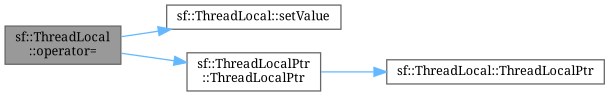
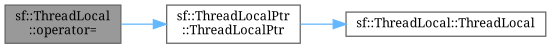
(254, 17) -> none
(496, 72) -> (446, 24)
